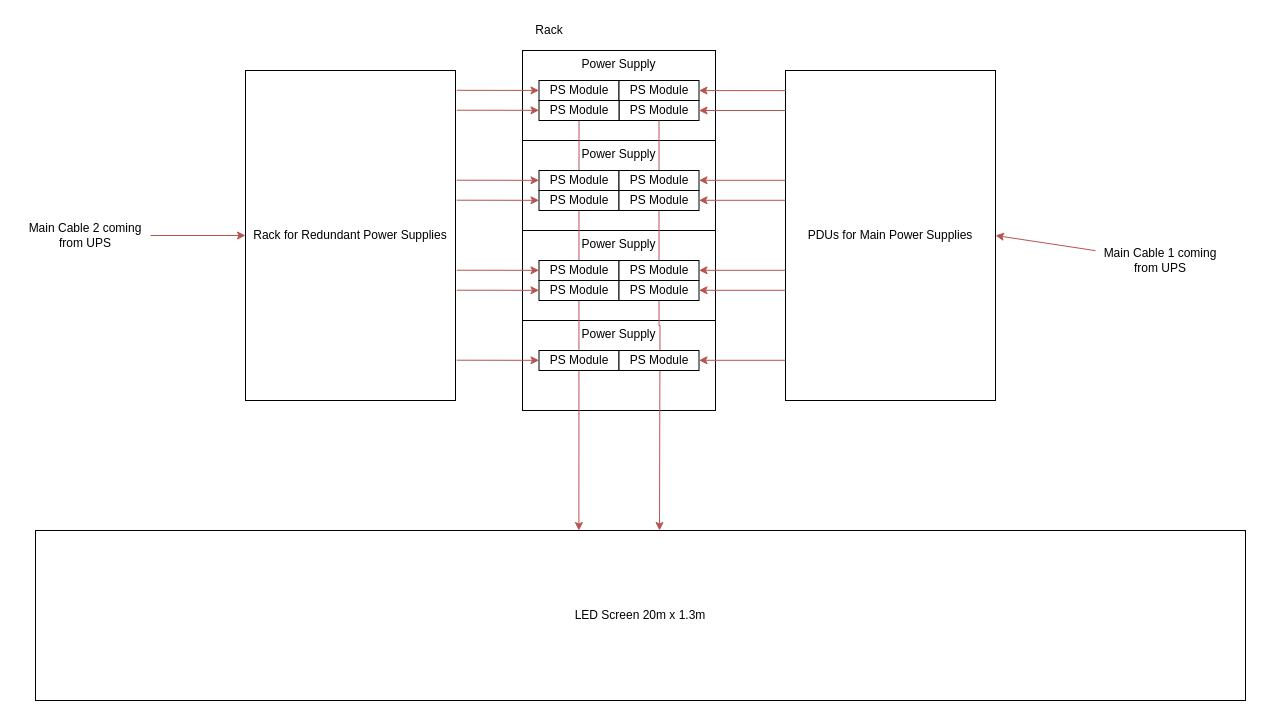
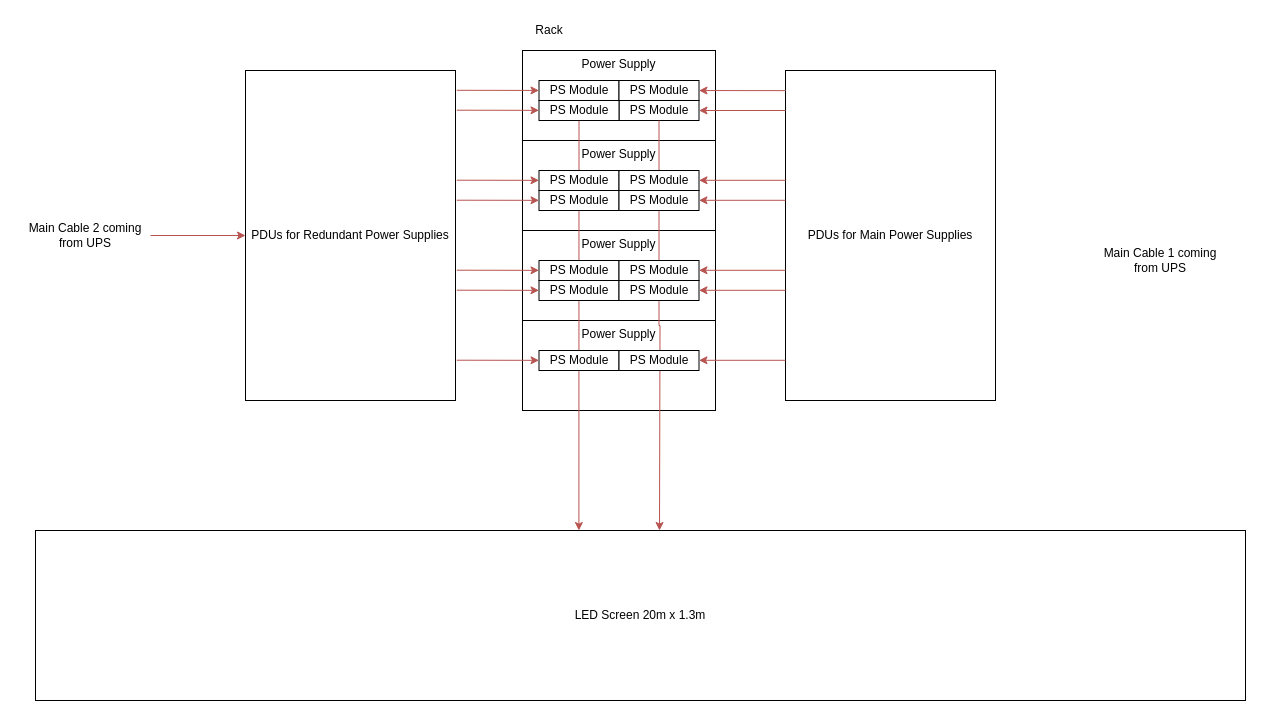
(351, 236) -> (351, 236)
(1049, 244) -> none
